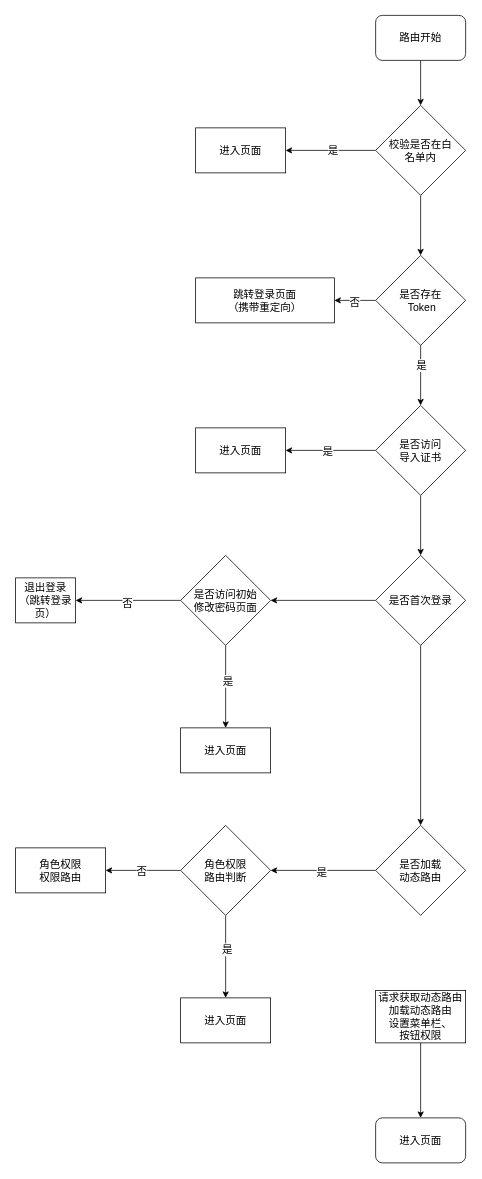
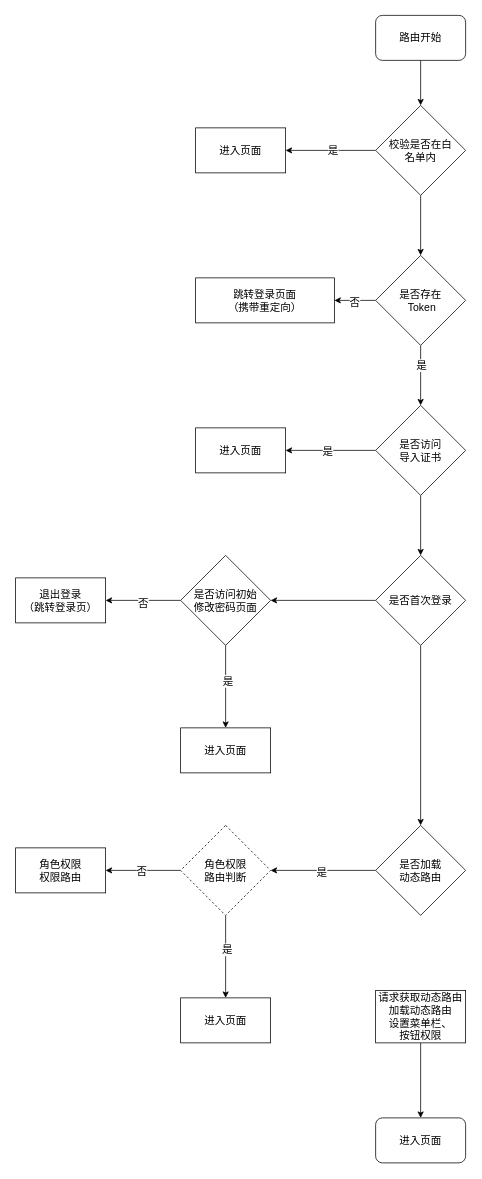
(45, 600) -> (60, 600)
(225, 870) -> (225, 870)
